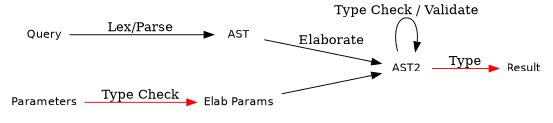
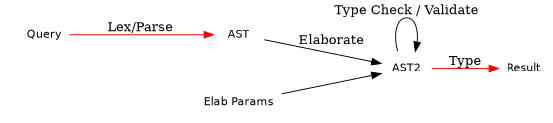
(137, 35) -> (137, 35)
(44, 102) -> none
